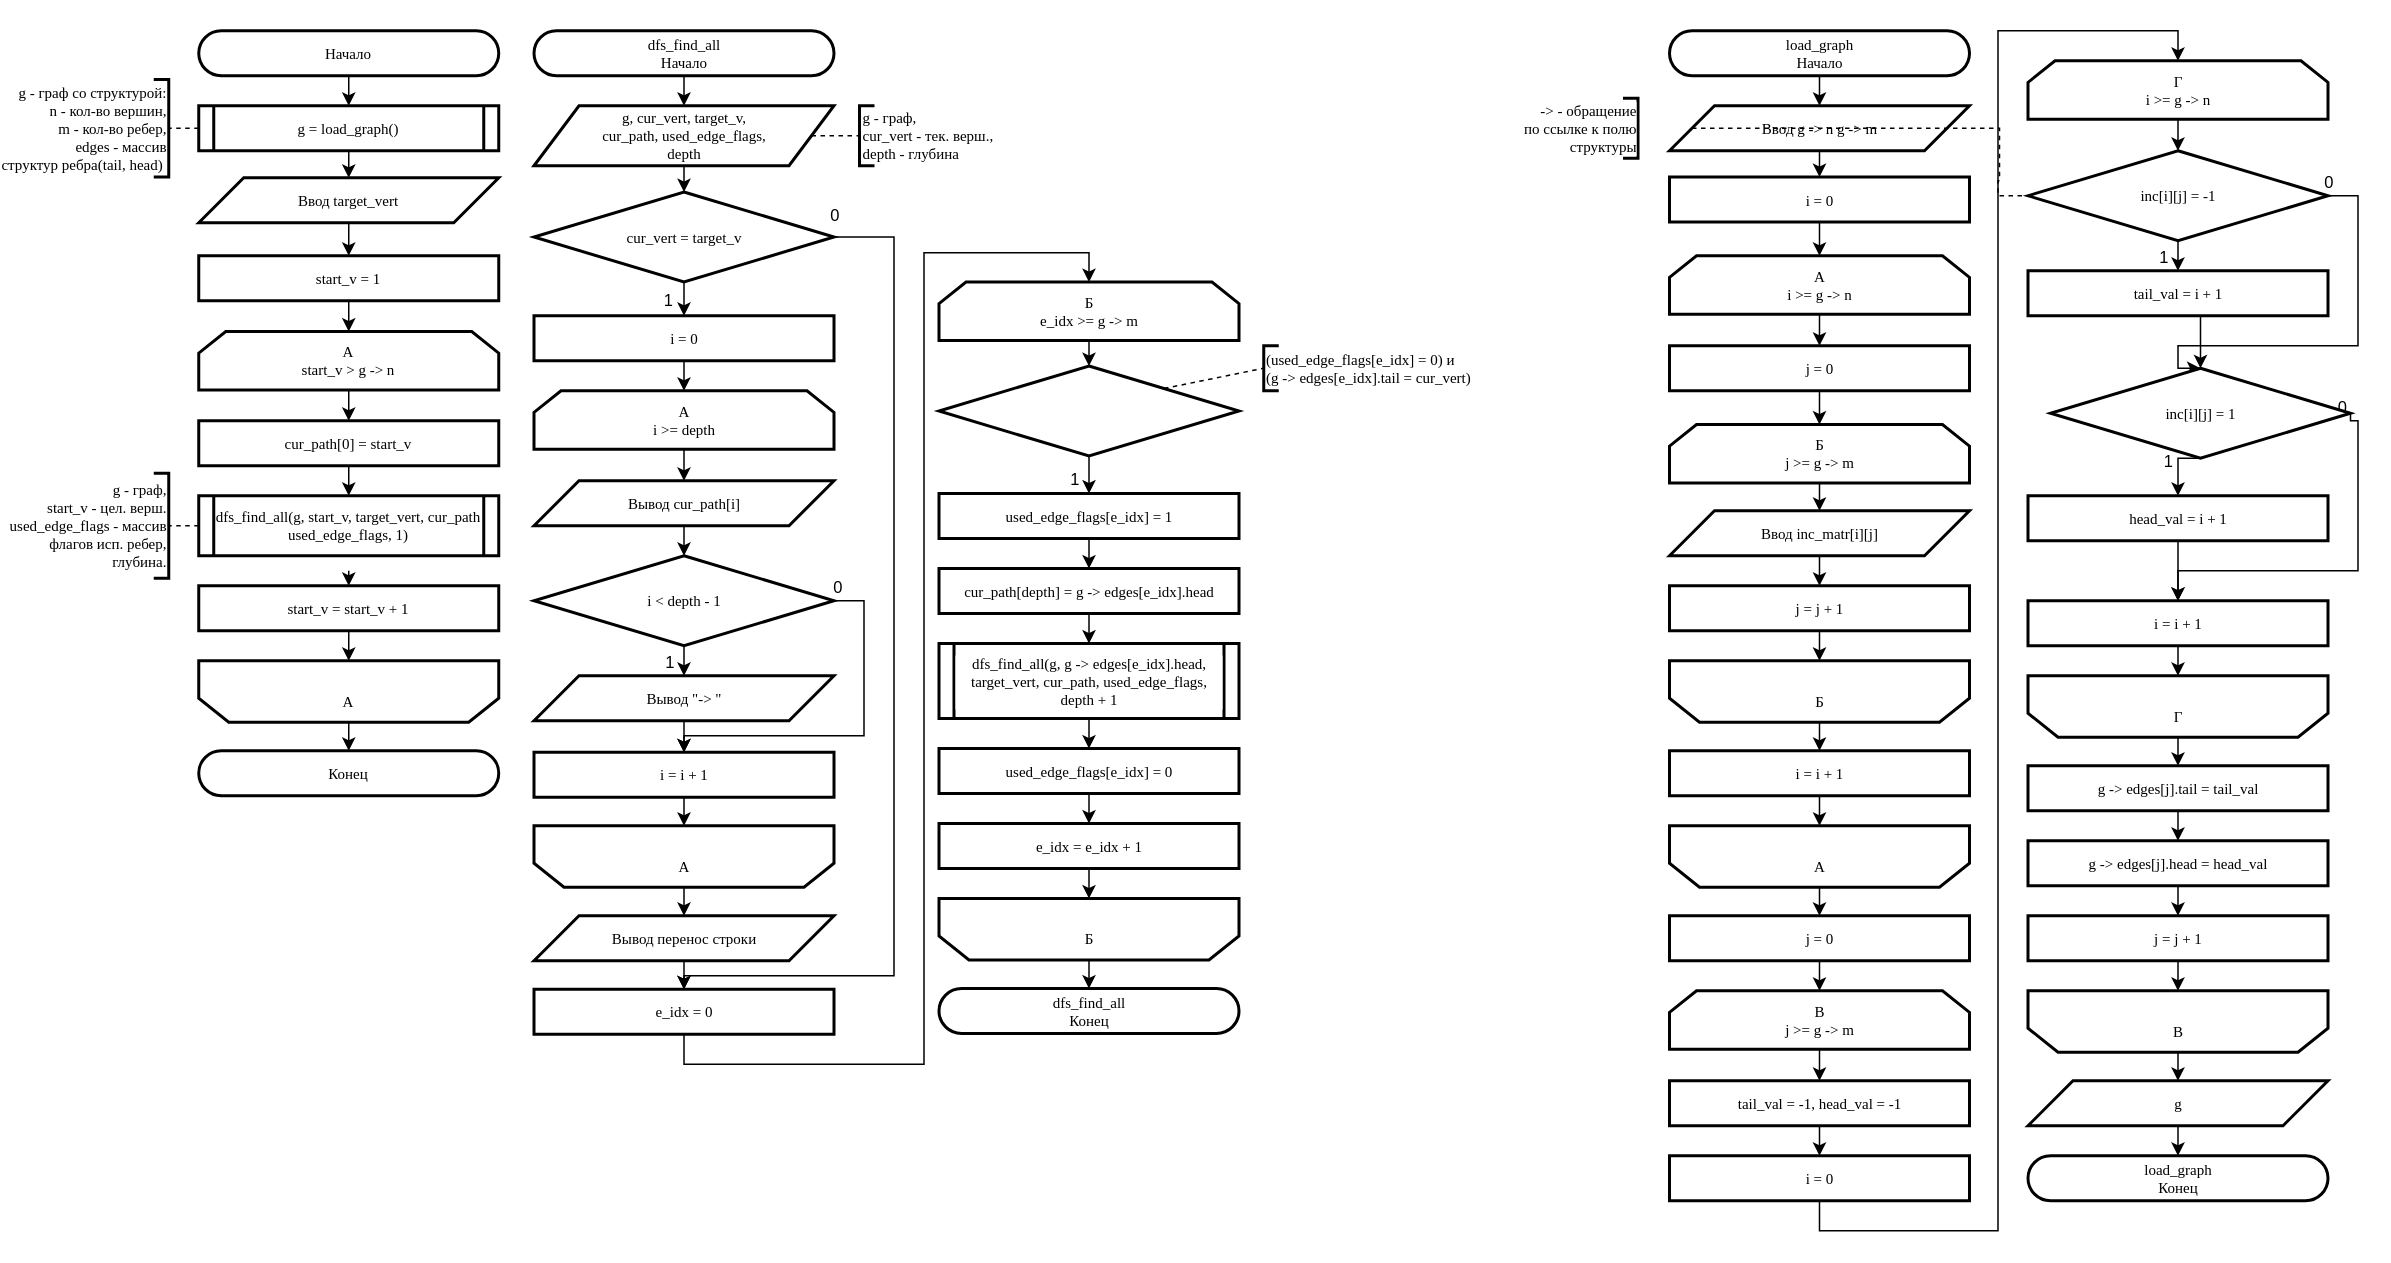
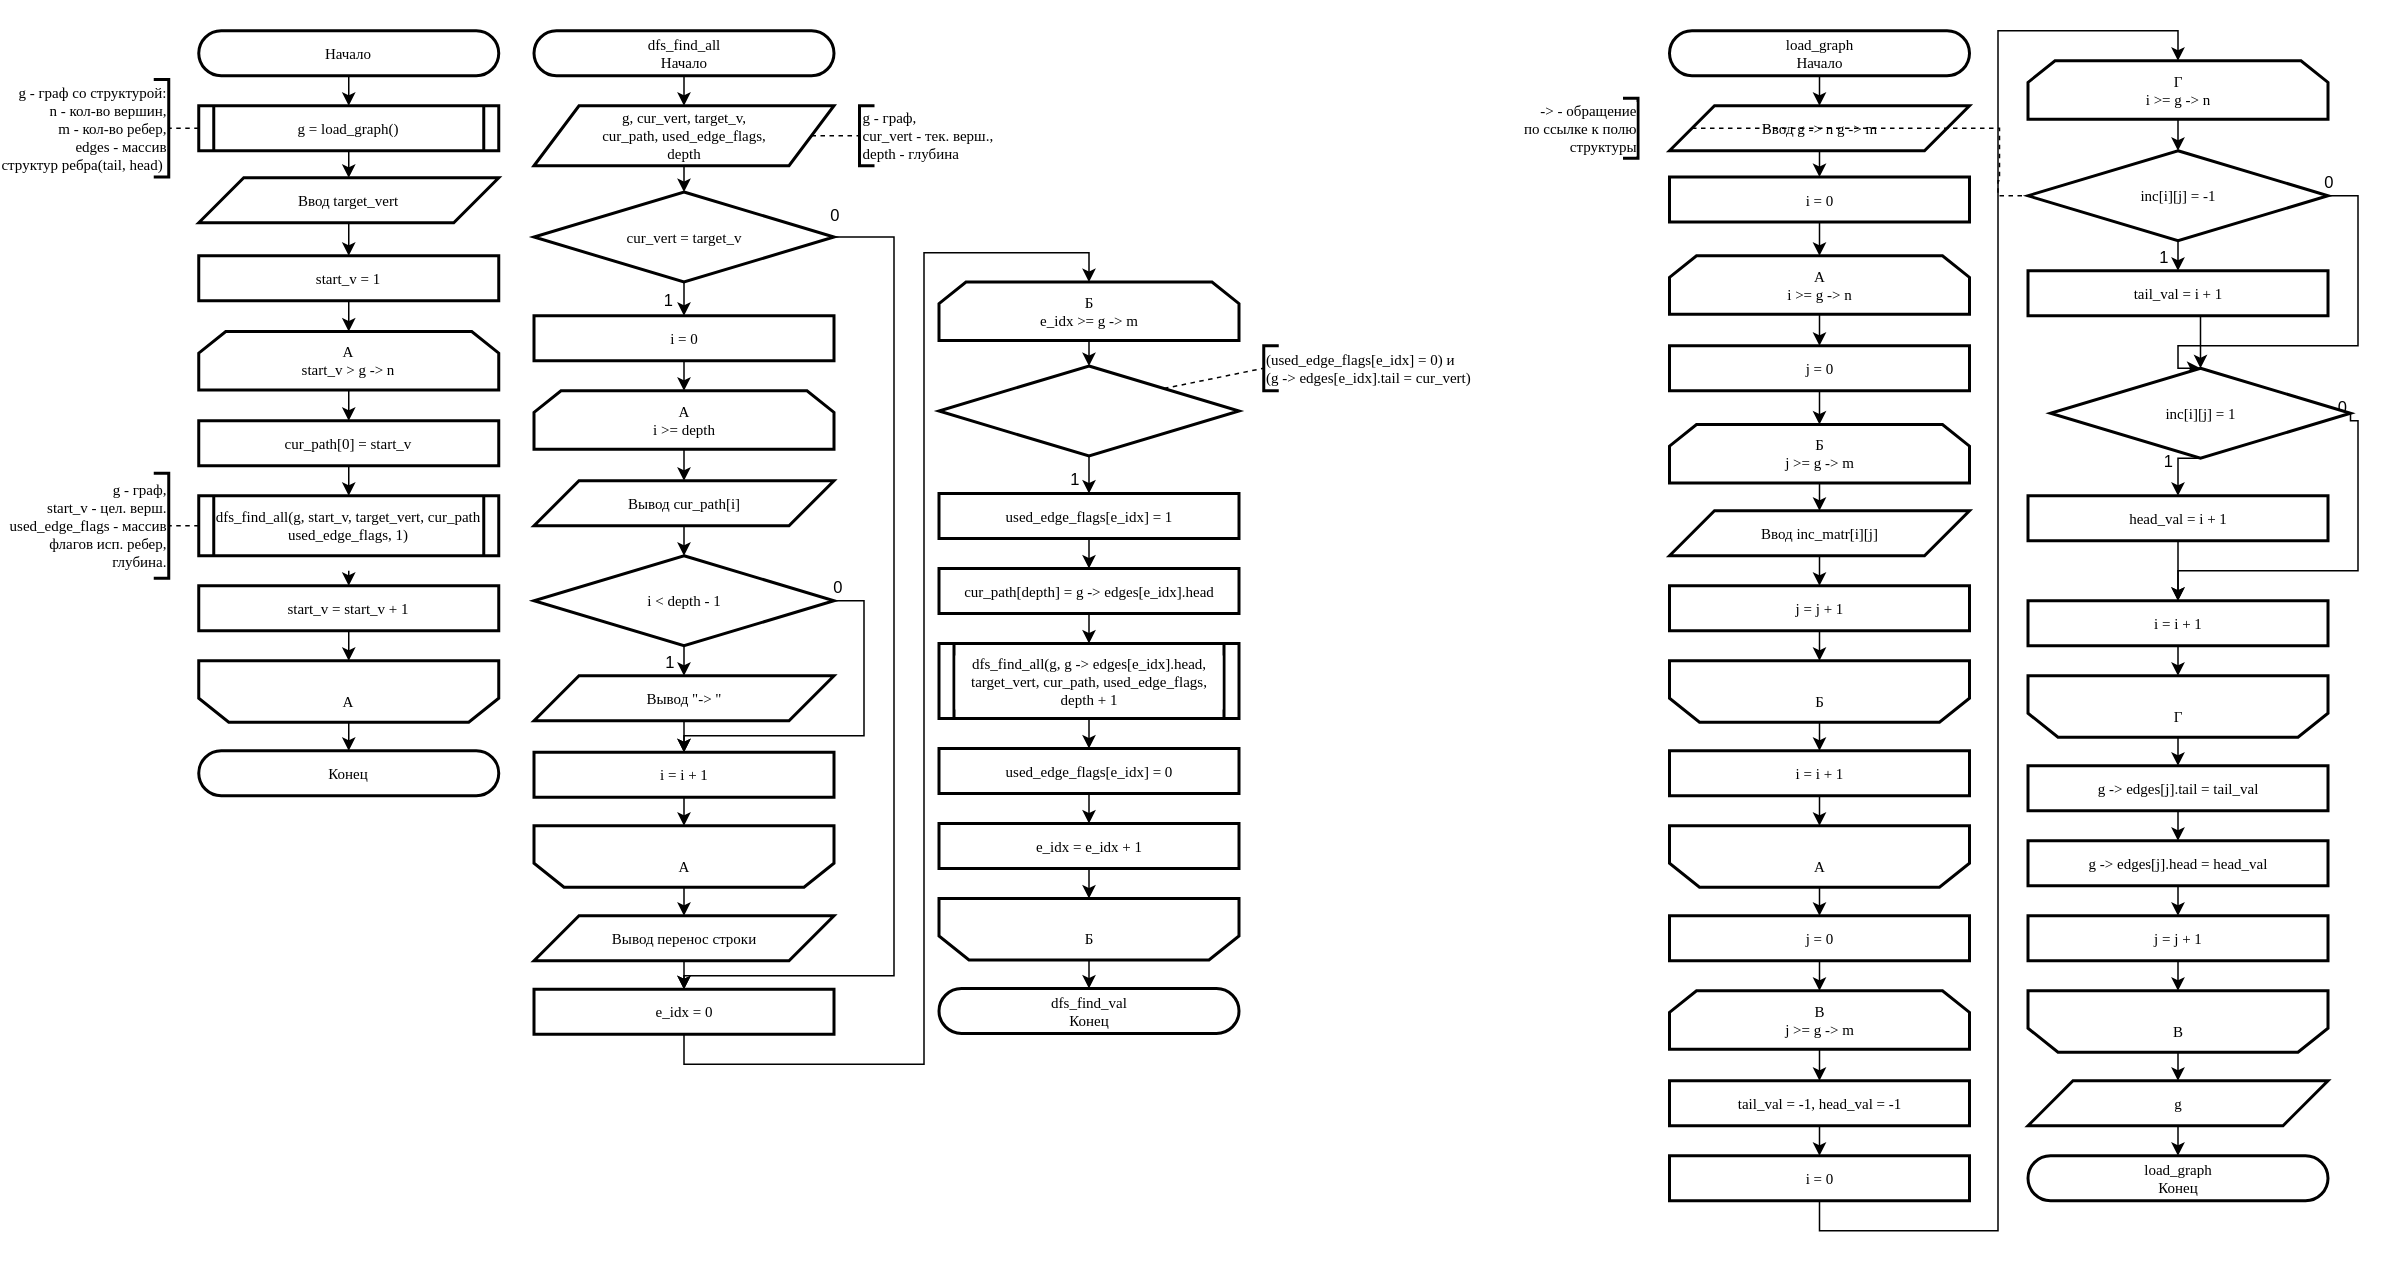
(1090, 1012) -> (1090, 1012)
